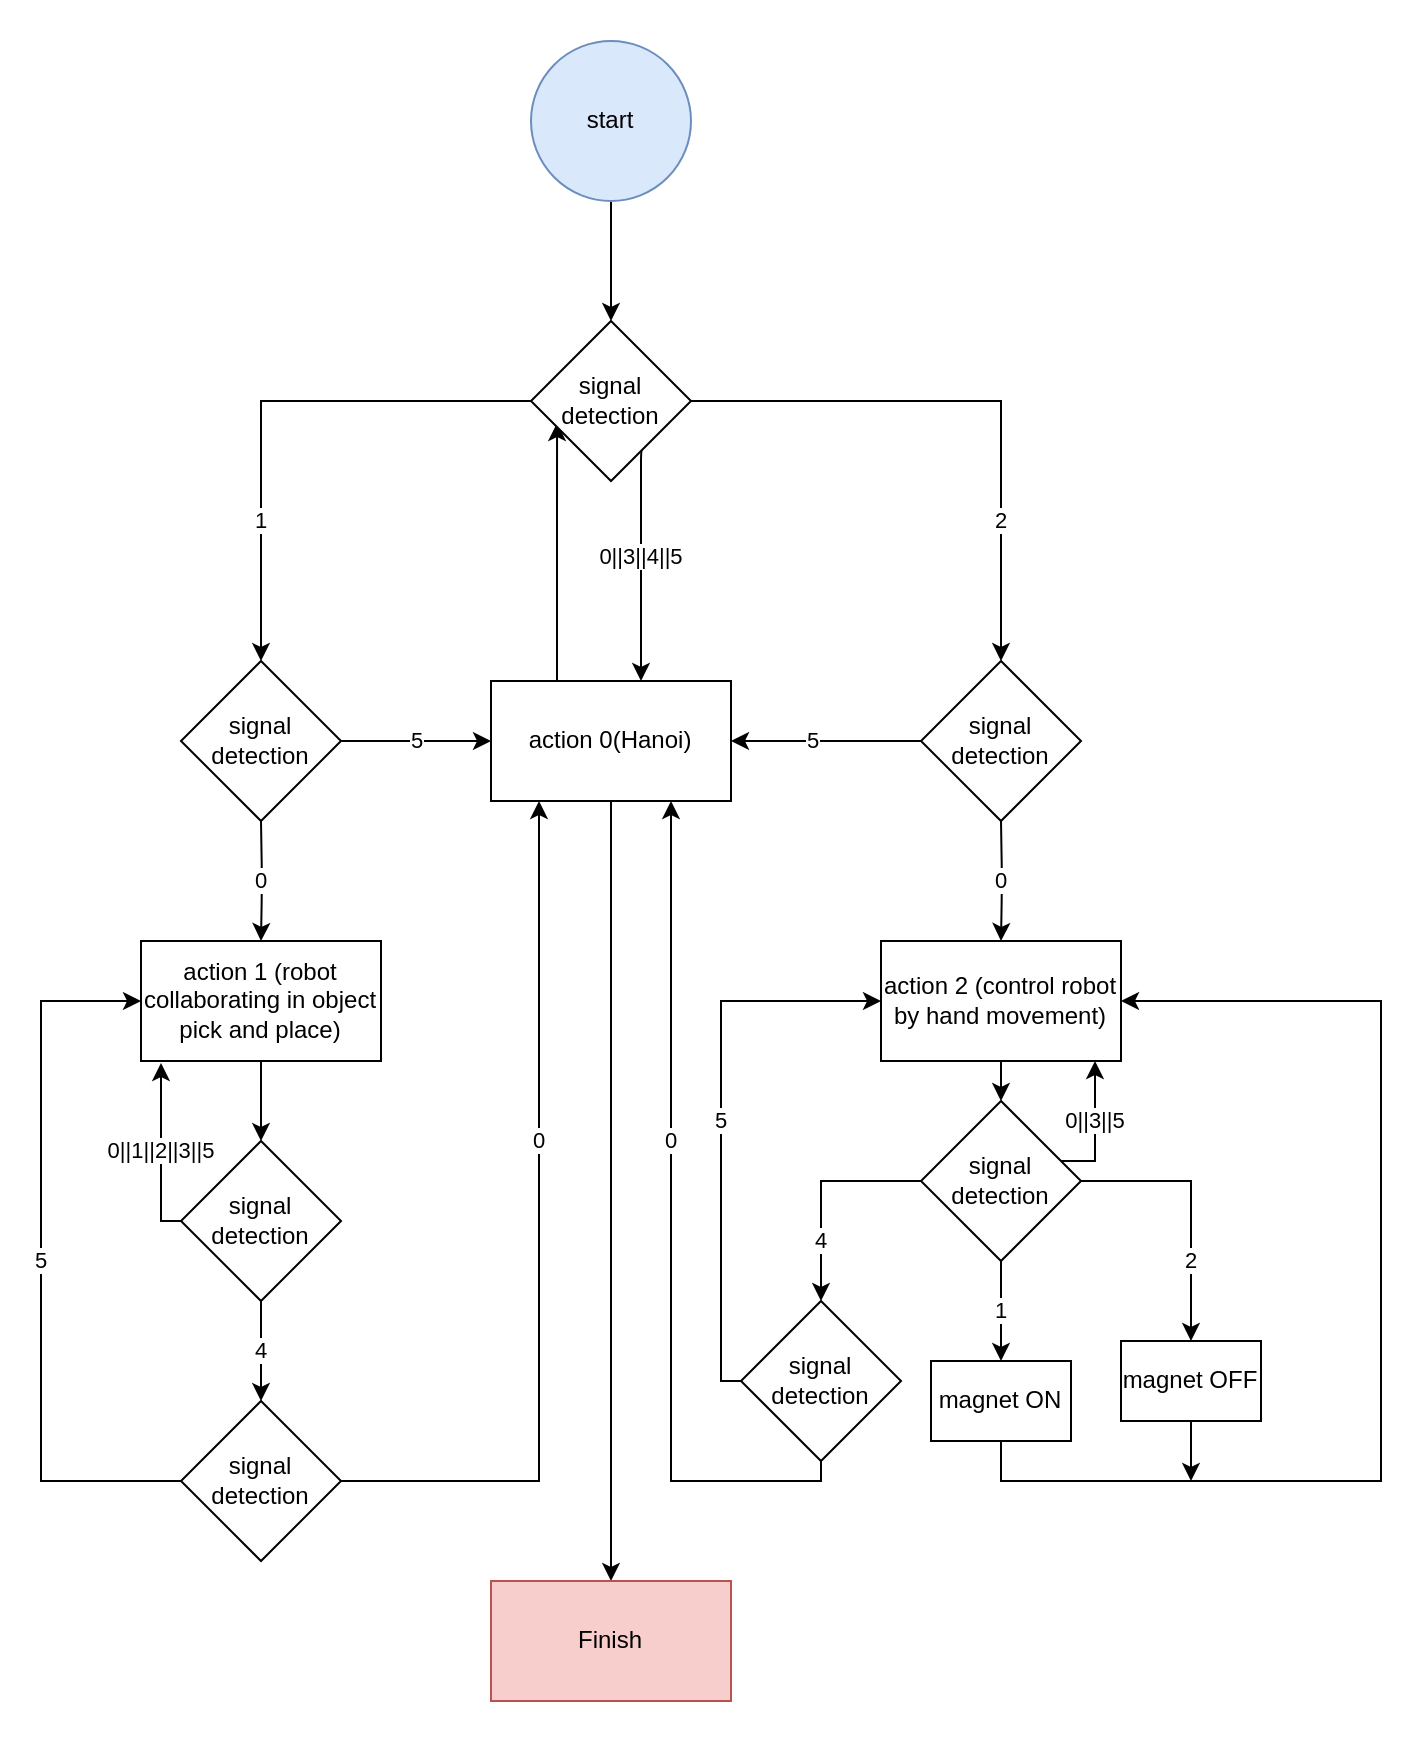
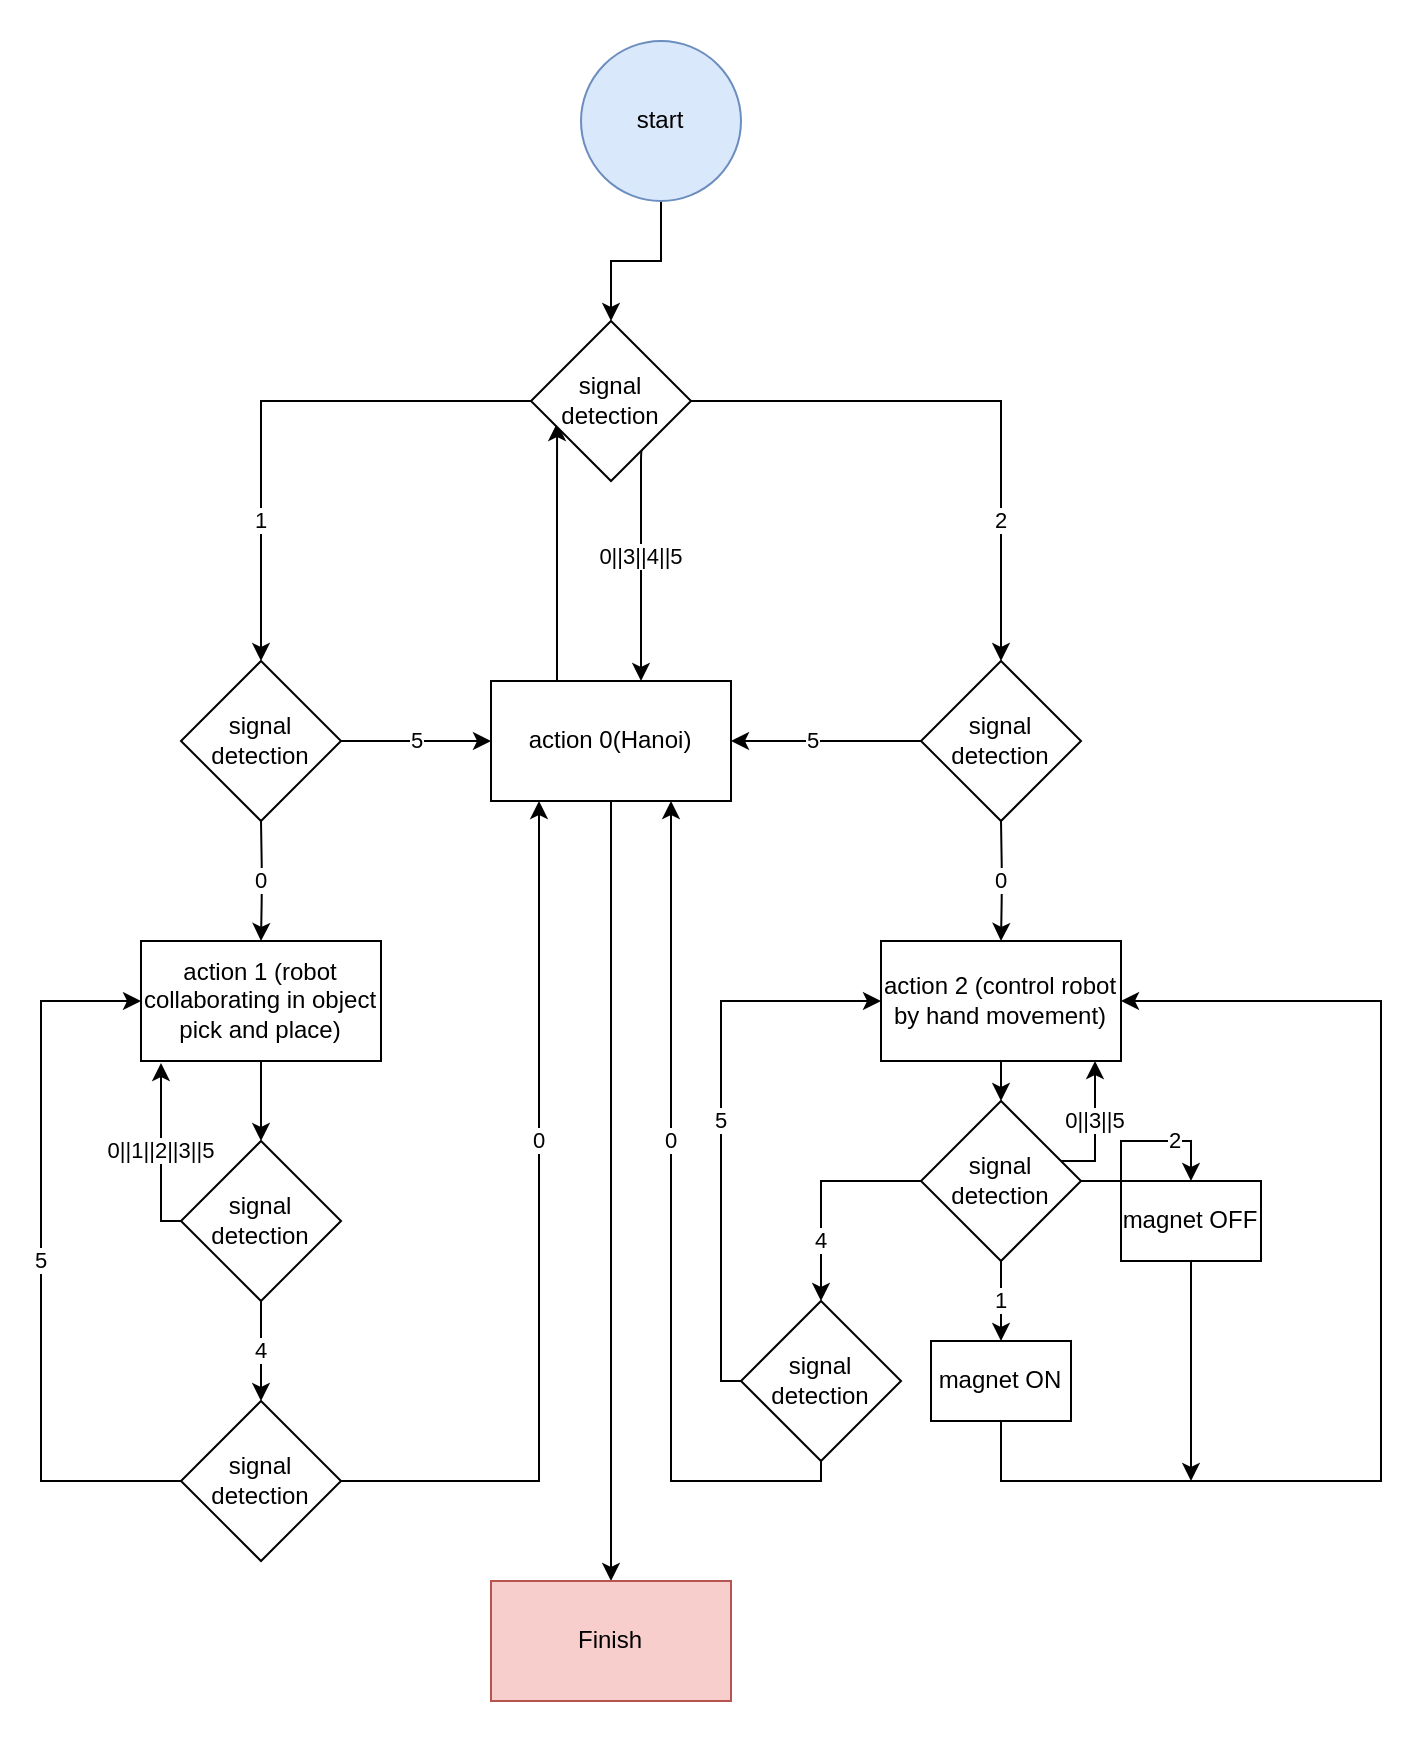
(611, 121) -> (661, 121)
(1191, 1381) -> (1191, 1221)
(1001, 1401) -> (1001, 1381)
